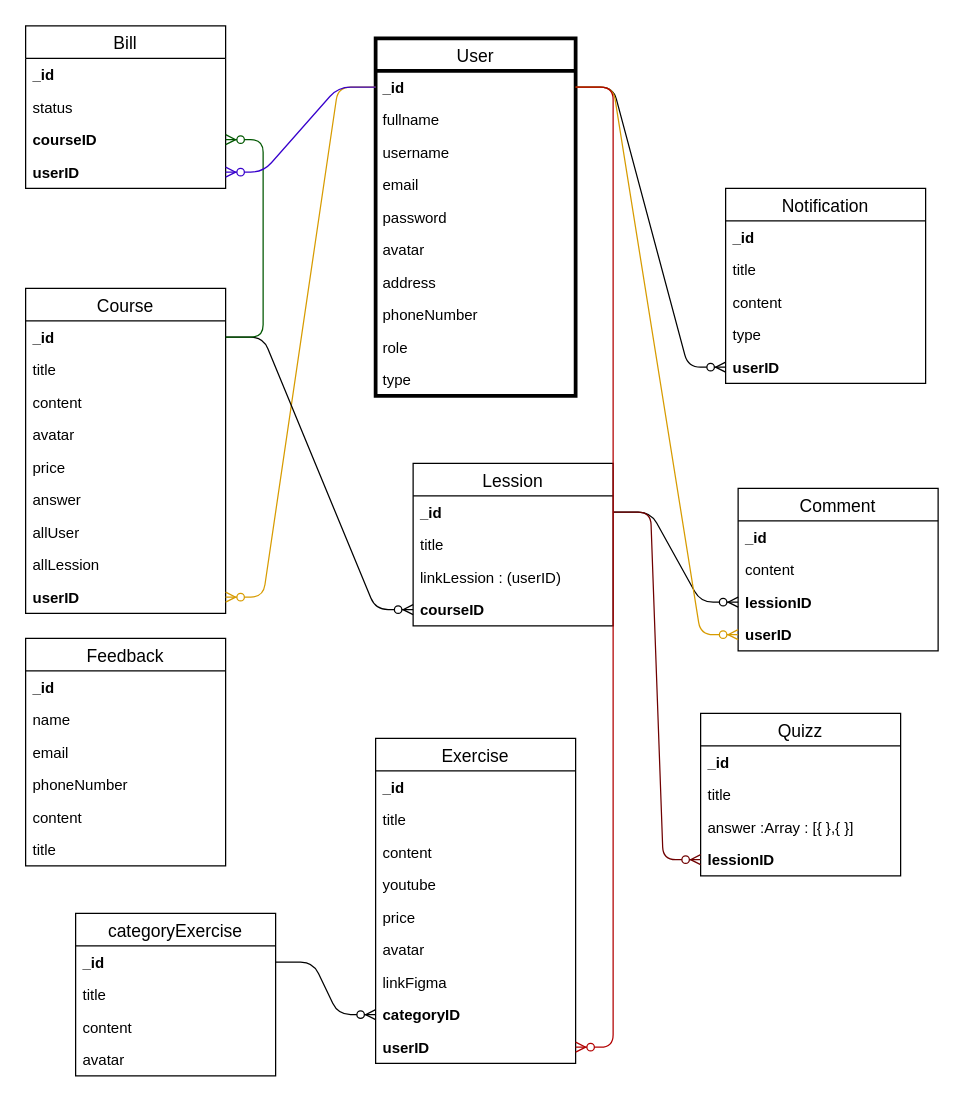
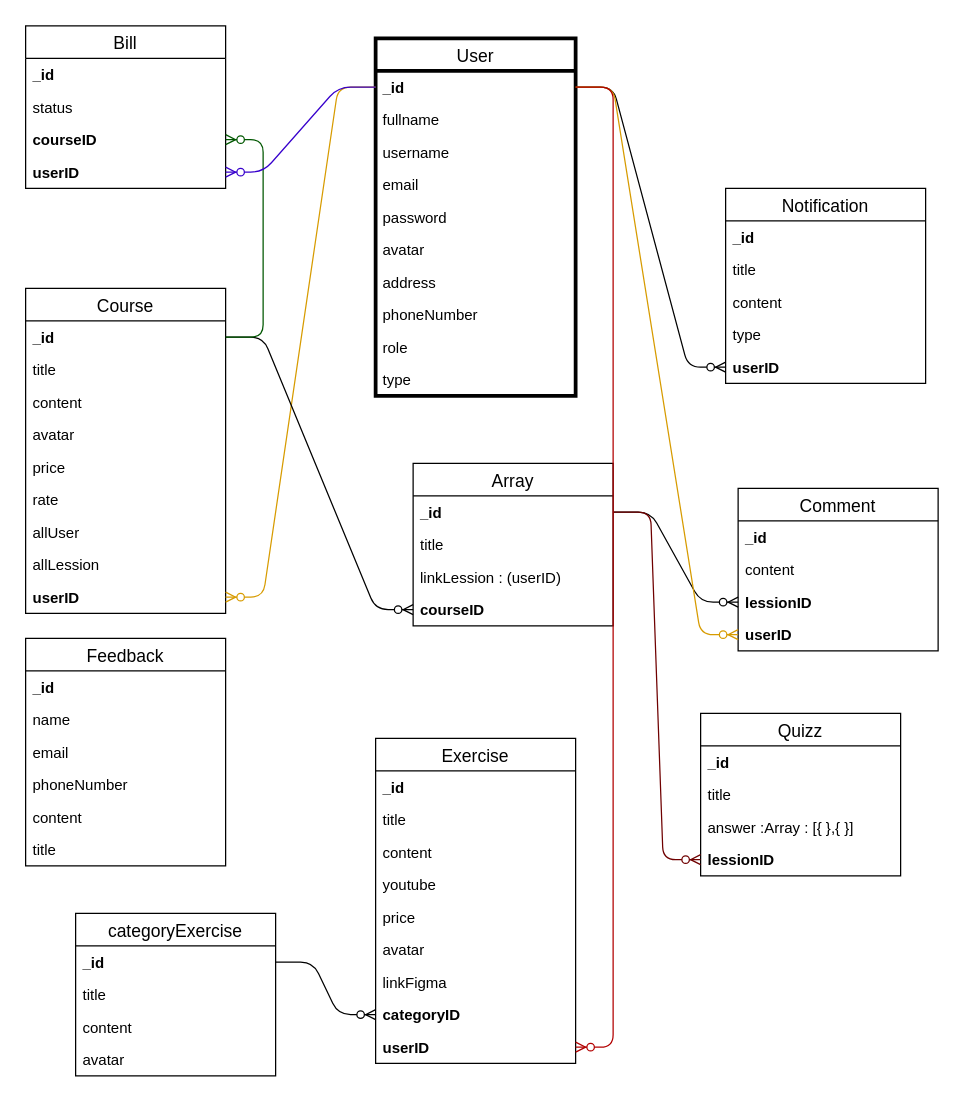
(513, 480) -> (513, 480)
(58, 500) -> (49, 500)
